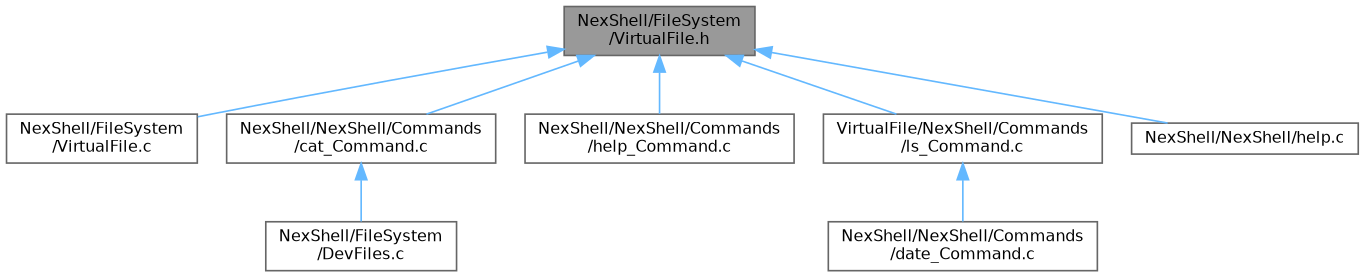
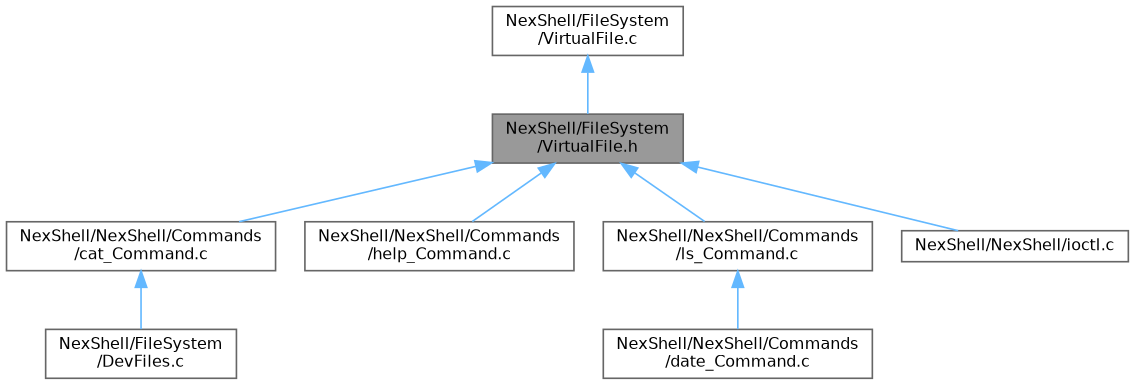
(373, 84) -> (588, 93)
(963, 139) -> (738, 246)
(1245, 139) -> (1015, 246)
